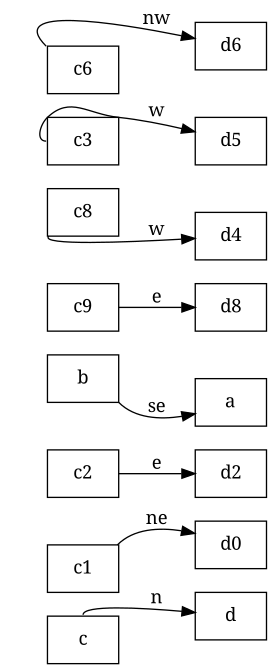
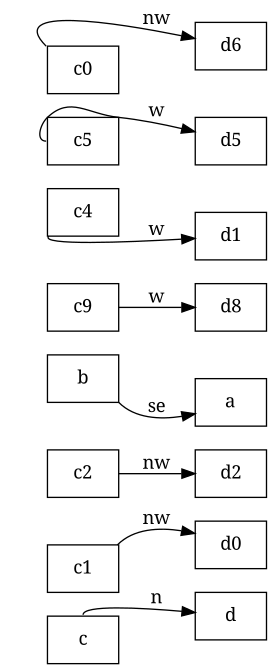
(83, 70) -> (83, 70)
(83, 141) -> (83, 141)
(83, 212) -> (83, 212)
(231, 236) -> (231, 236)
(157, 297) -> (157, 297)
(157, 464) -> (157, 464)
(157, 519) -> (157, 519)
